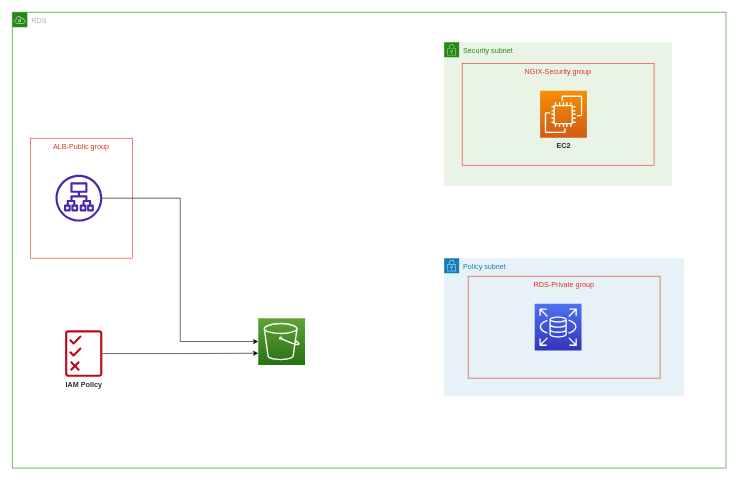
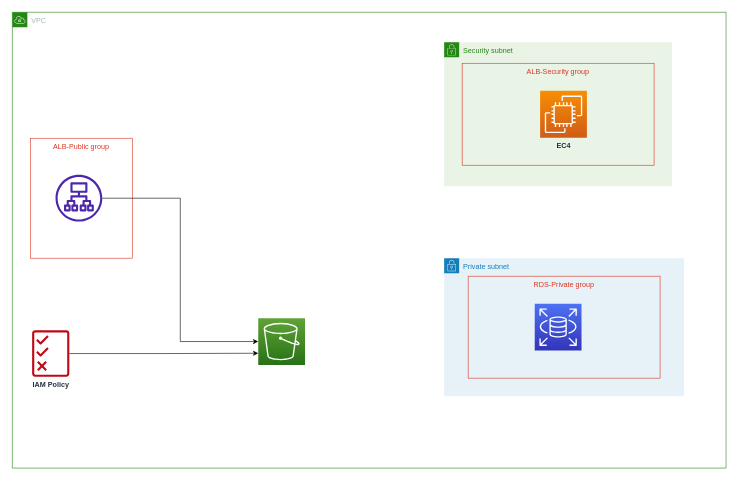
(38, 21) -> (38, 21)
(558, 72) -> (558, 72)
(564, 146) -> (564, 146)
(487, 267) -> (490, 267)
(84, 354) -> (51, 354)
